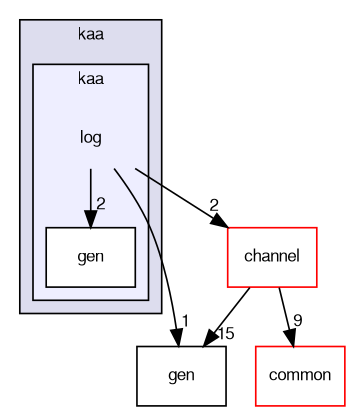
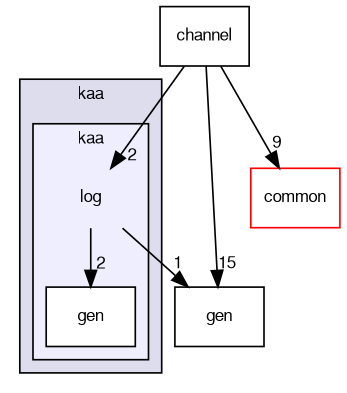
(174, 193) -> (151, 113)
(272, 257) -> (205, 36)
